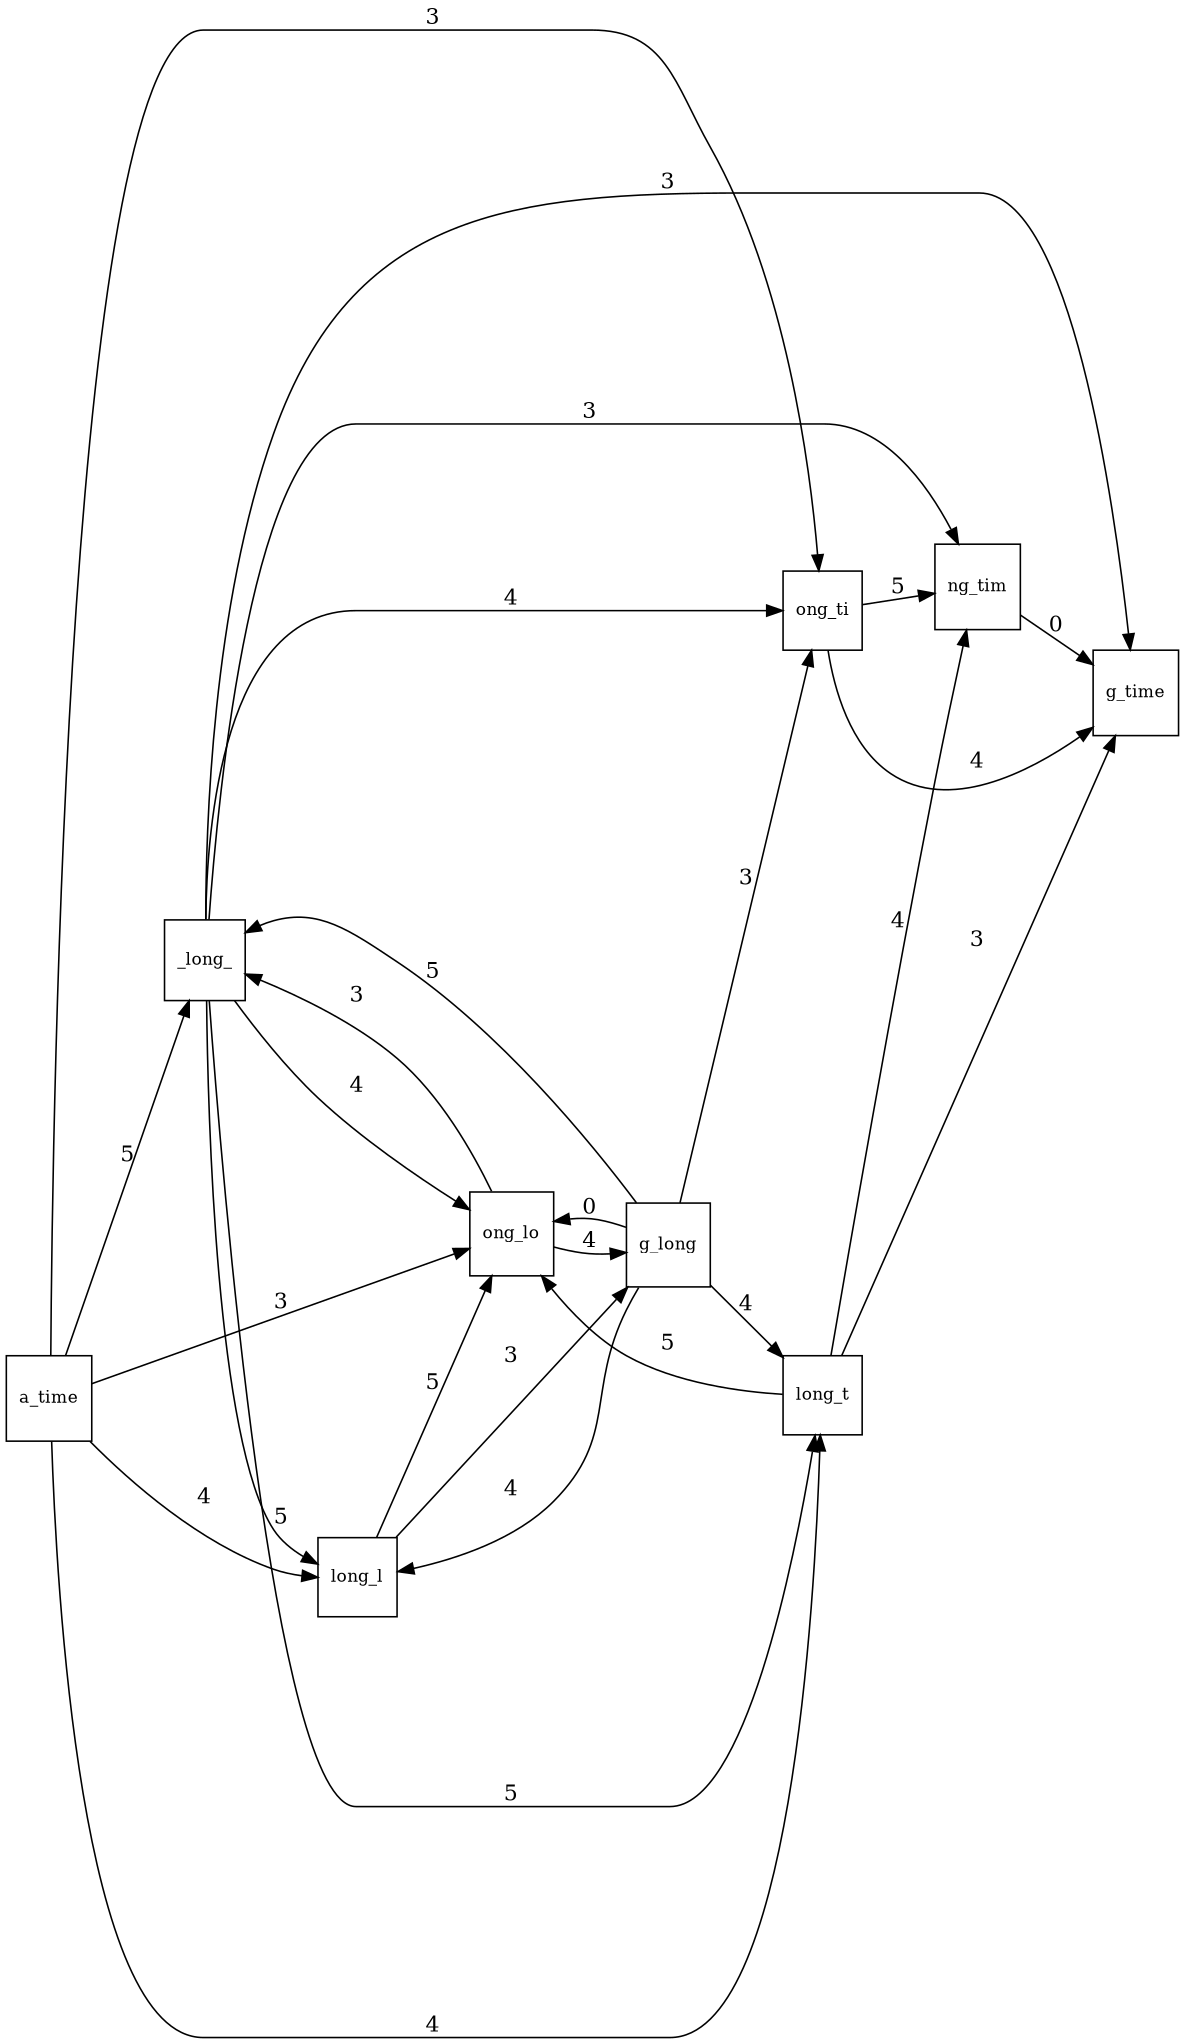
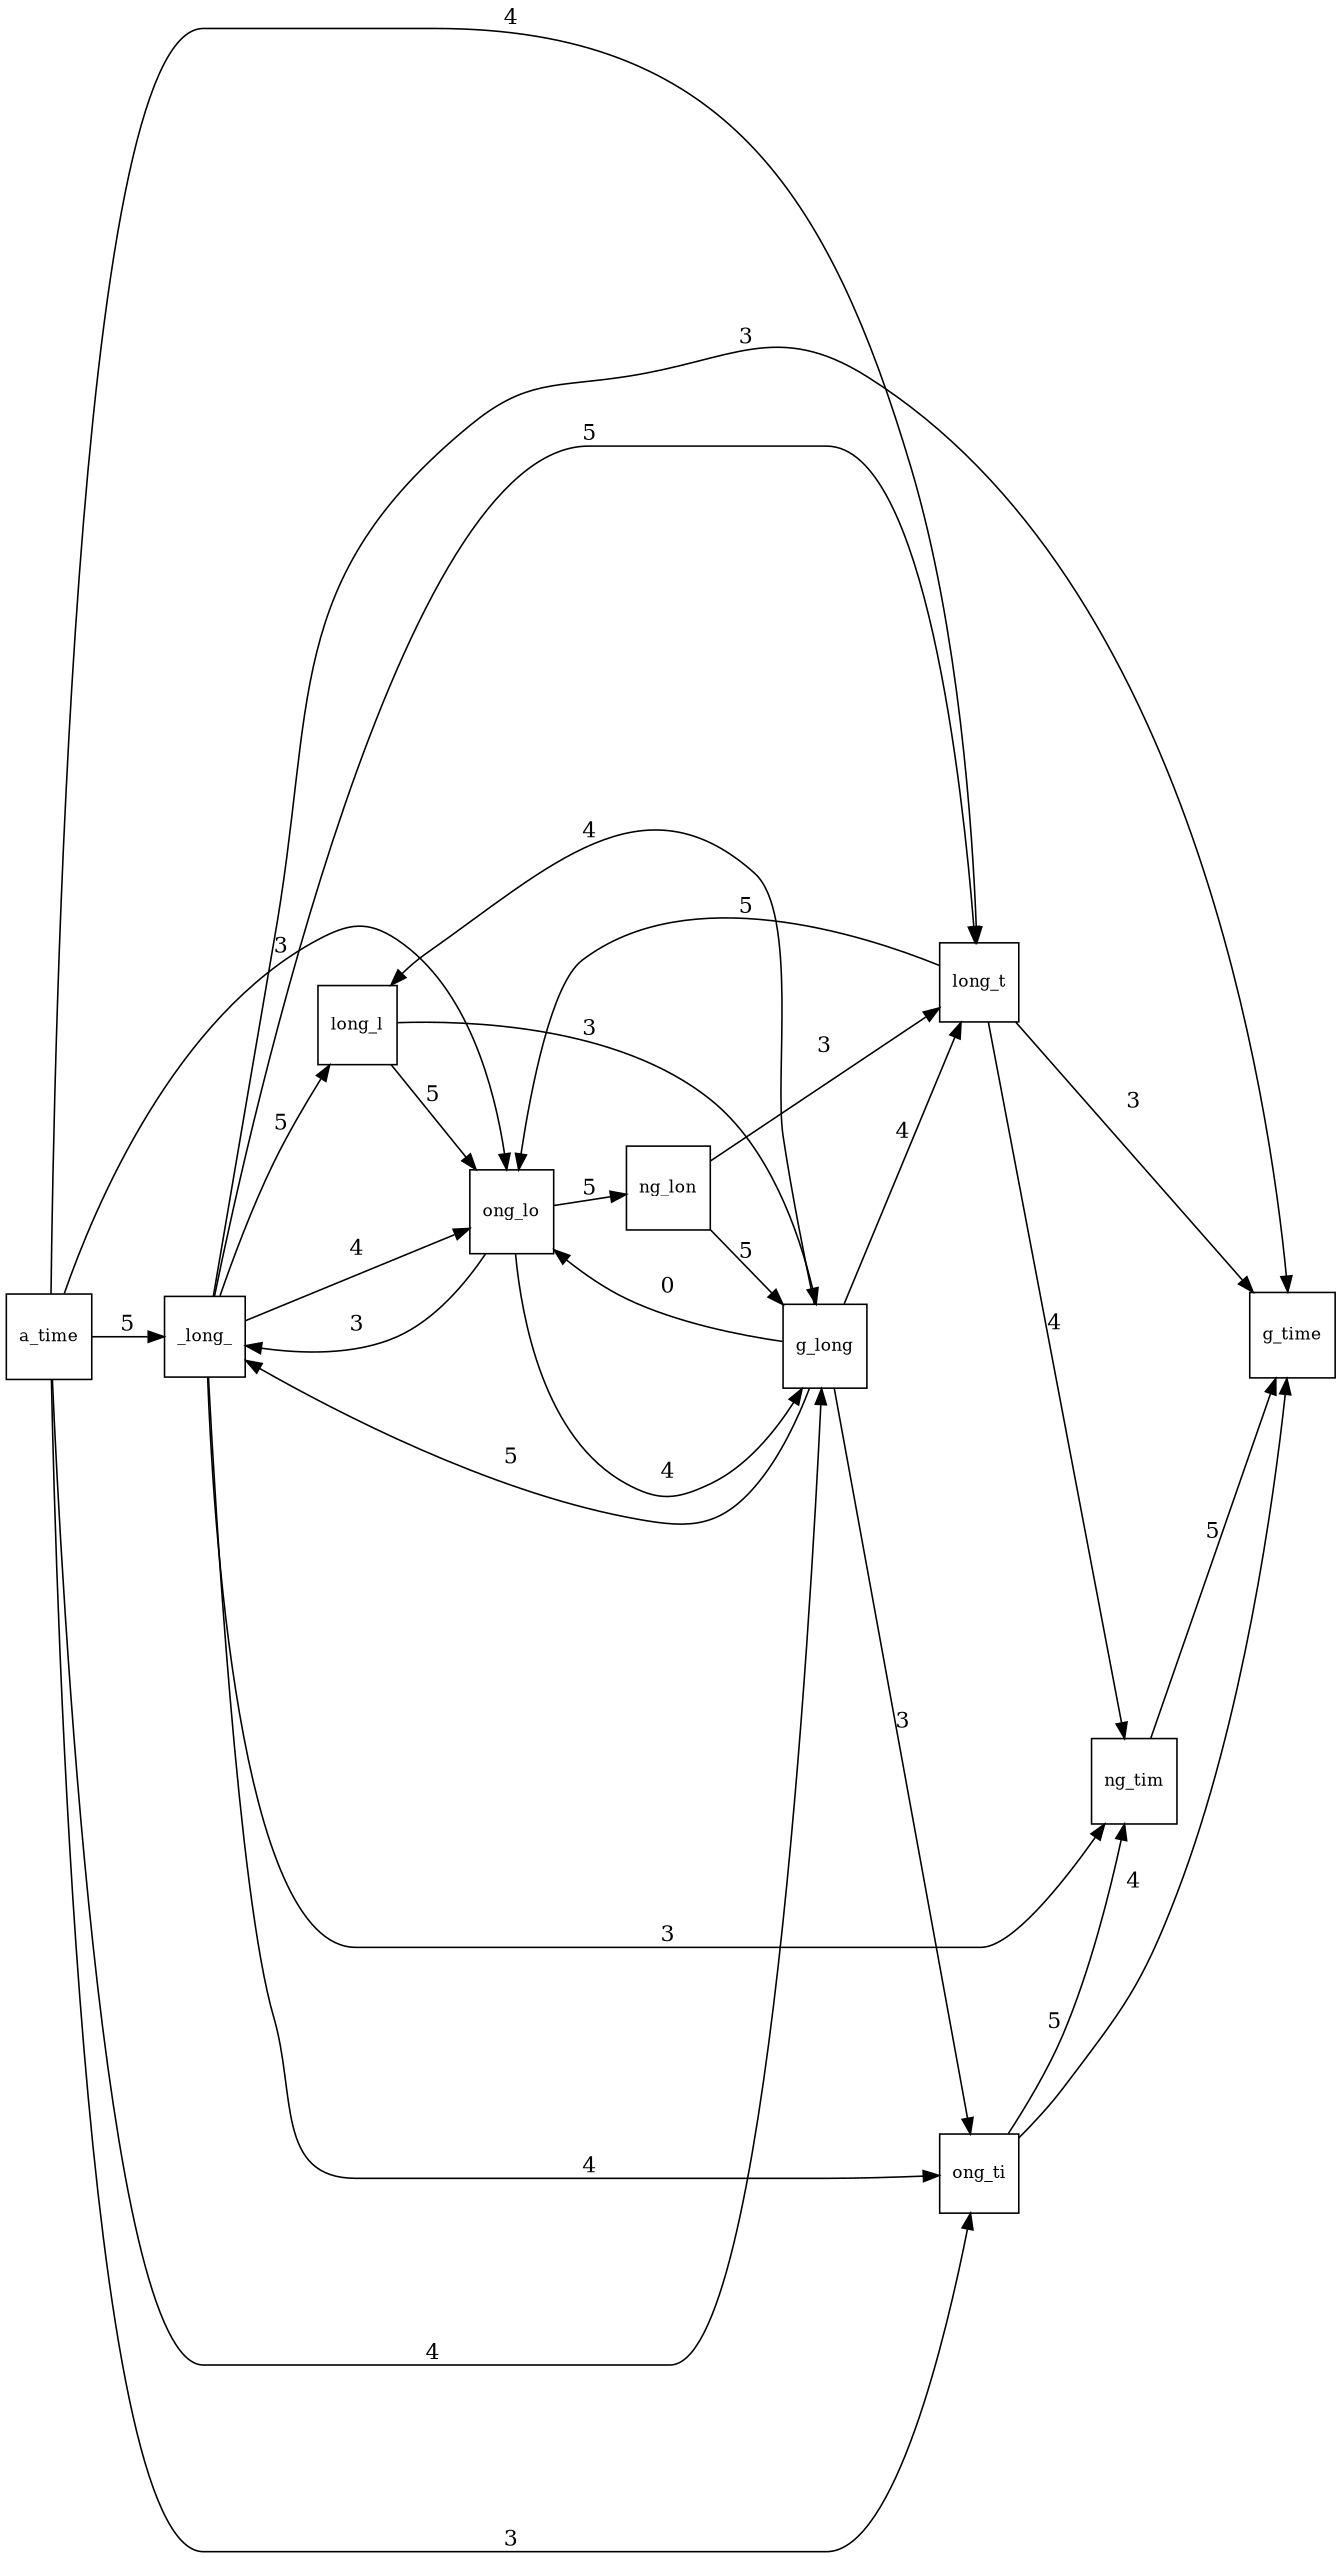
(1057, 626) -> (1213, 1532)
none -> (668, 1188)
(187, 1524) -> (424, 2365)
